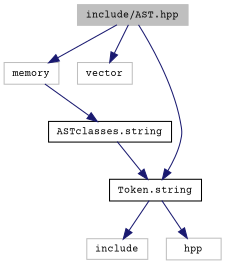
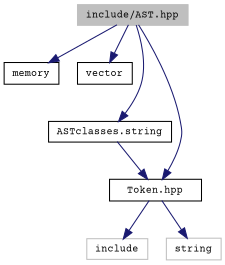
(32, 73) -> (32, 73)
(105, 73) -> (105, 73)
(67, 100) -> (143, 71)
(156, 190) -> (156, 190)
(194, 249) -> (194, 249)
